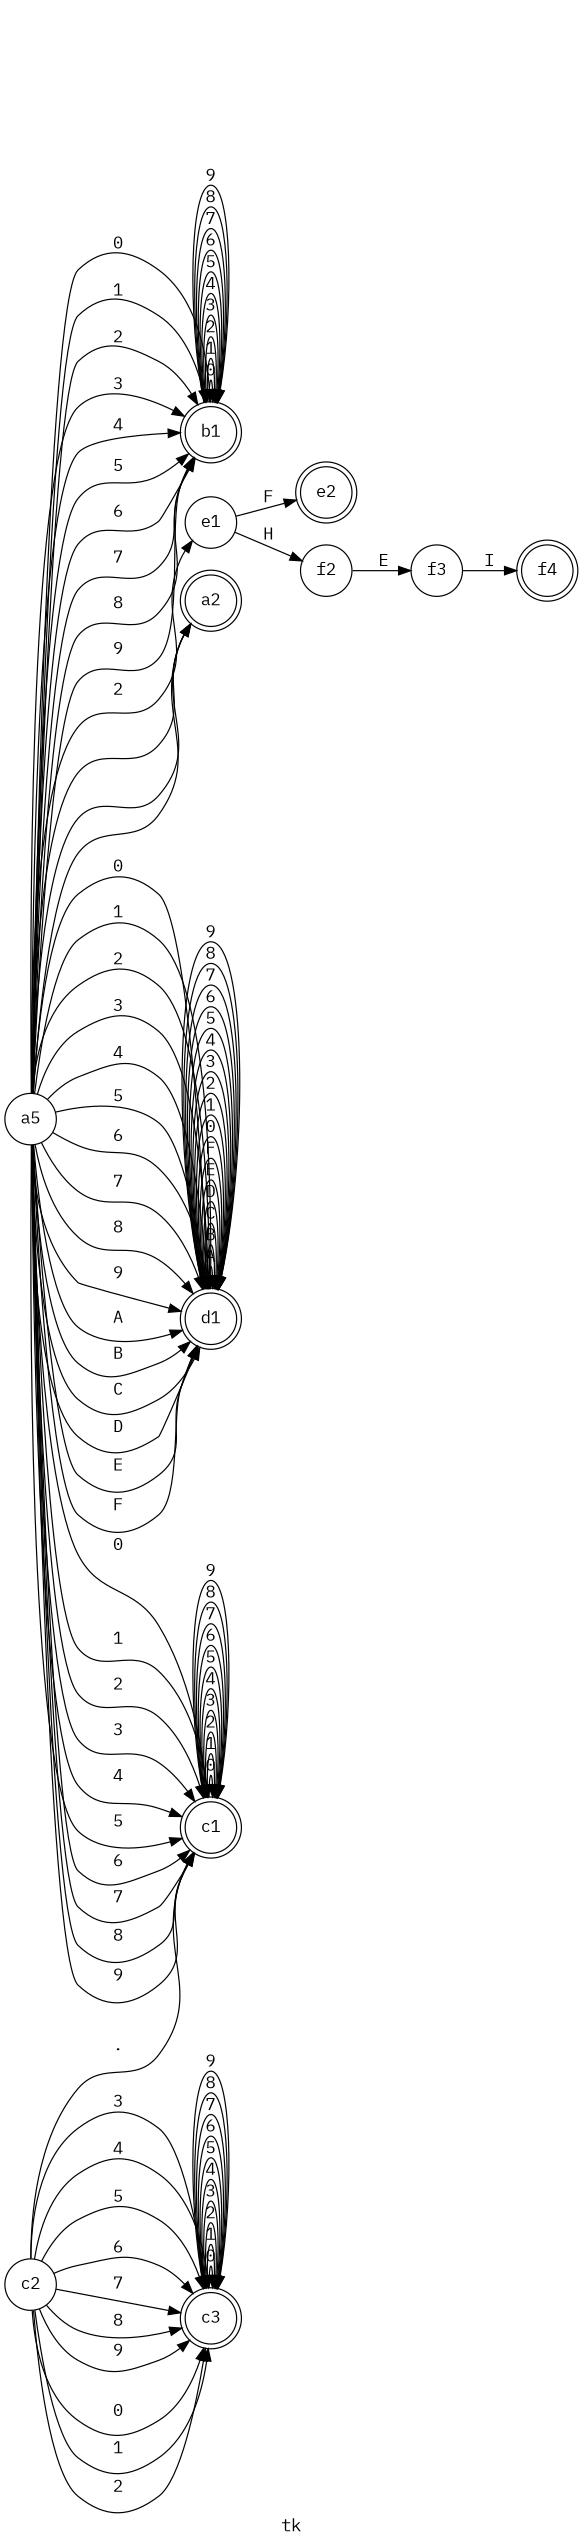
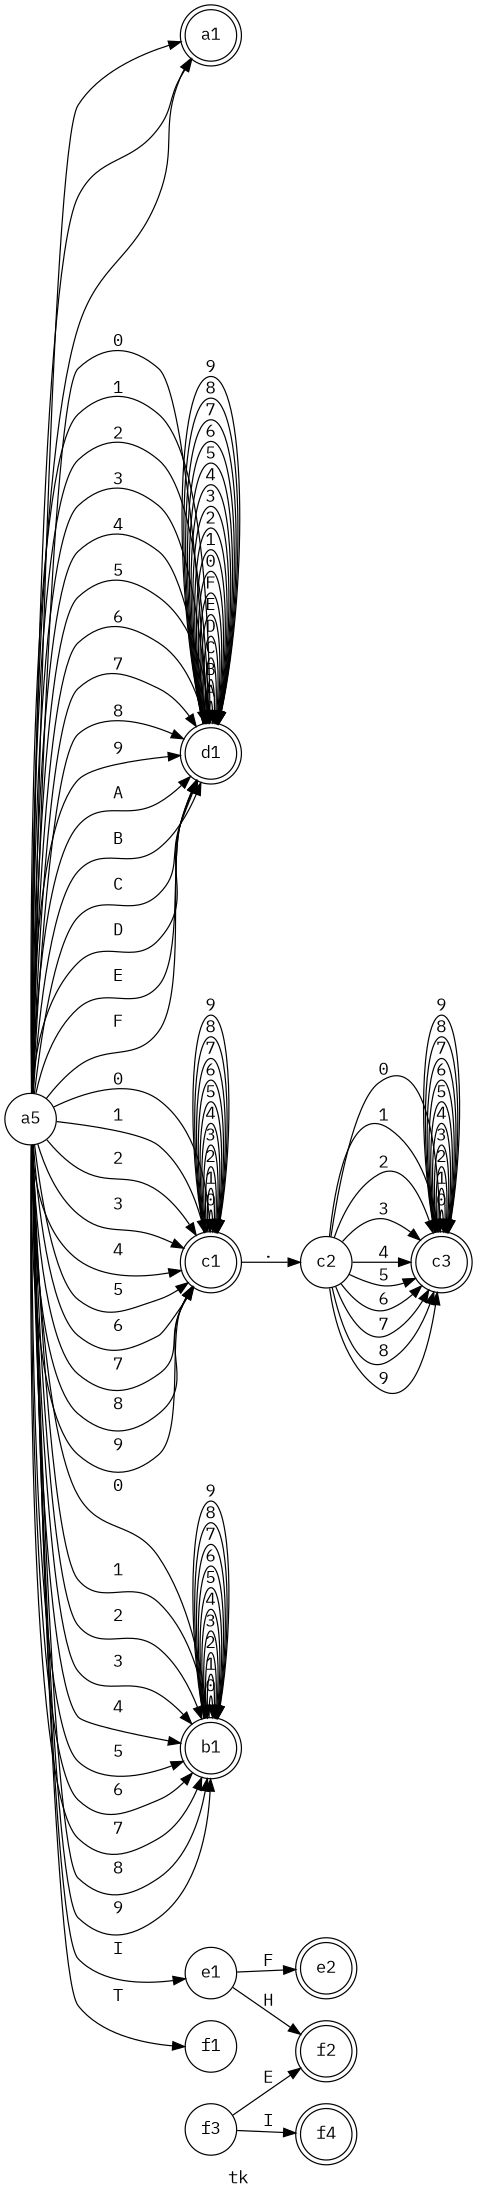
(326, 571) -> (326, 2051)
(376, 571) -> (262, 2095)
(211, 601) -> (211, 35)
(118, 690) -> (118, 1950)
none -> (211, 2046)
(128, 2071) -> (265, 1262)
